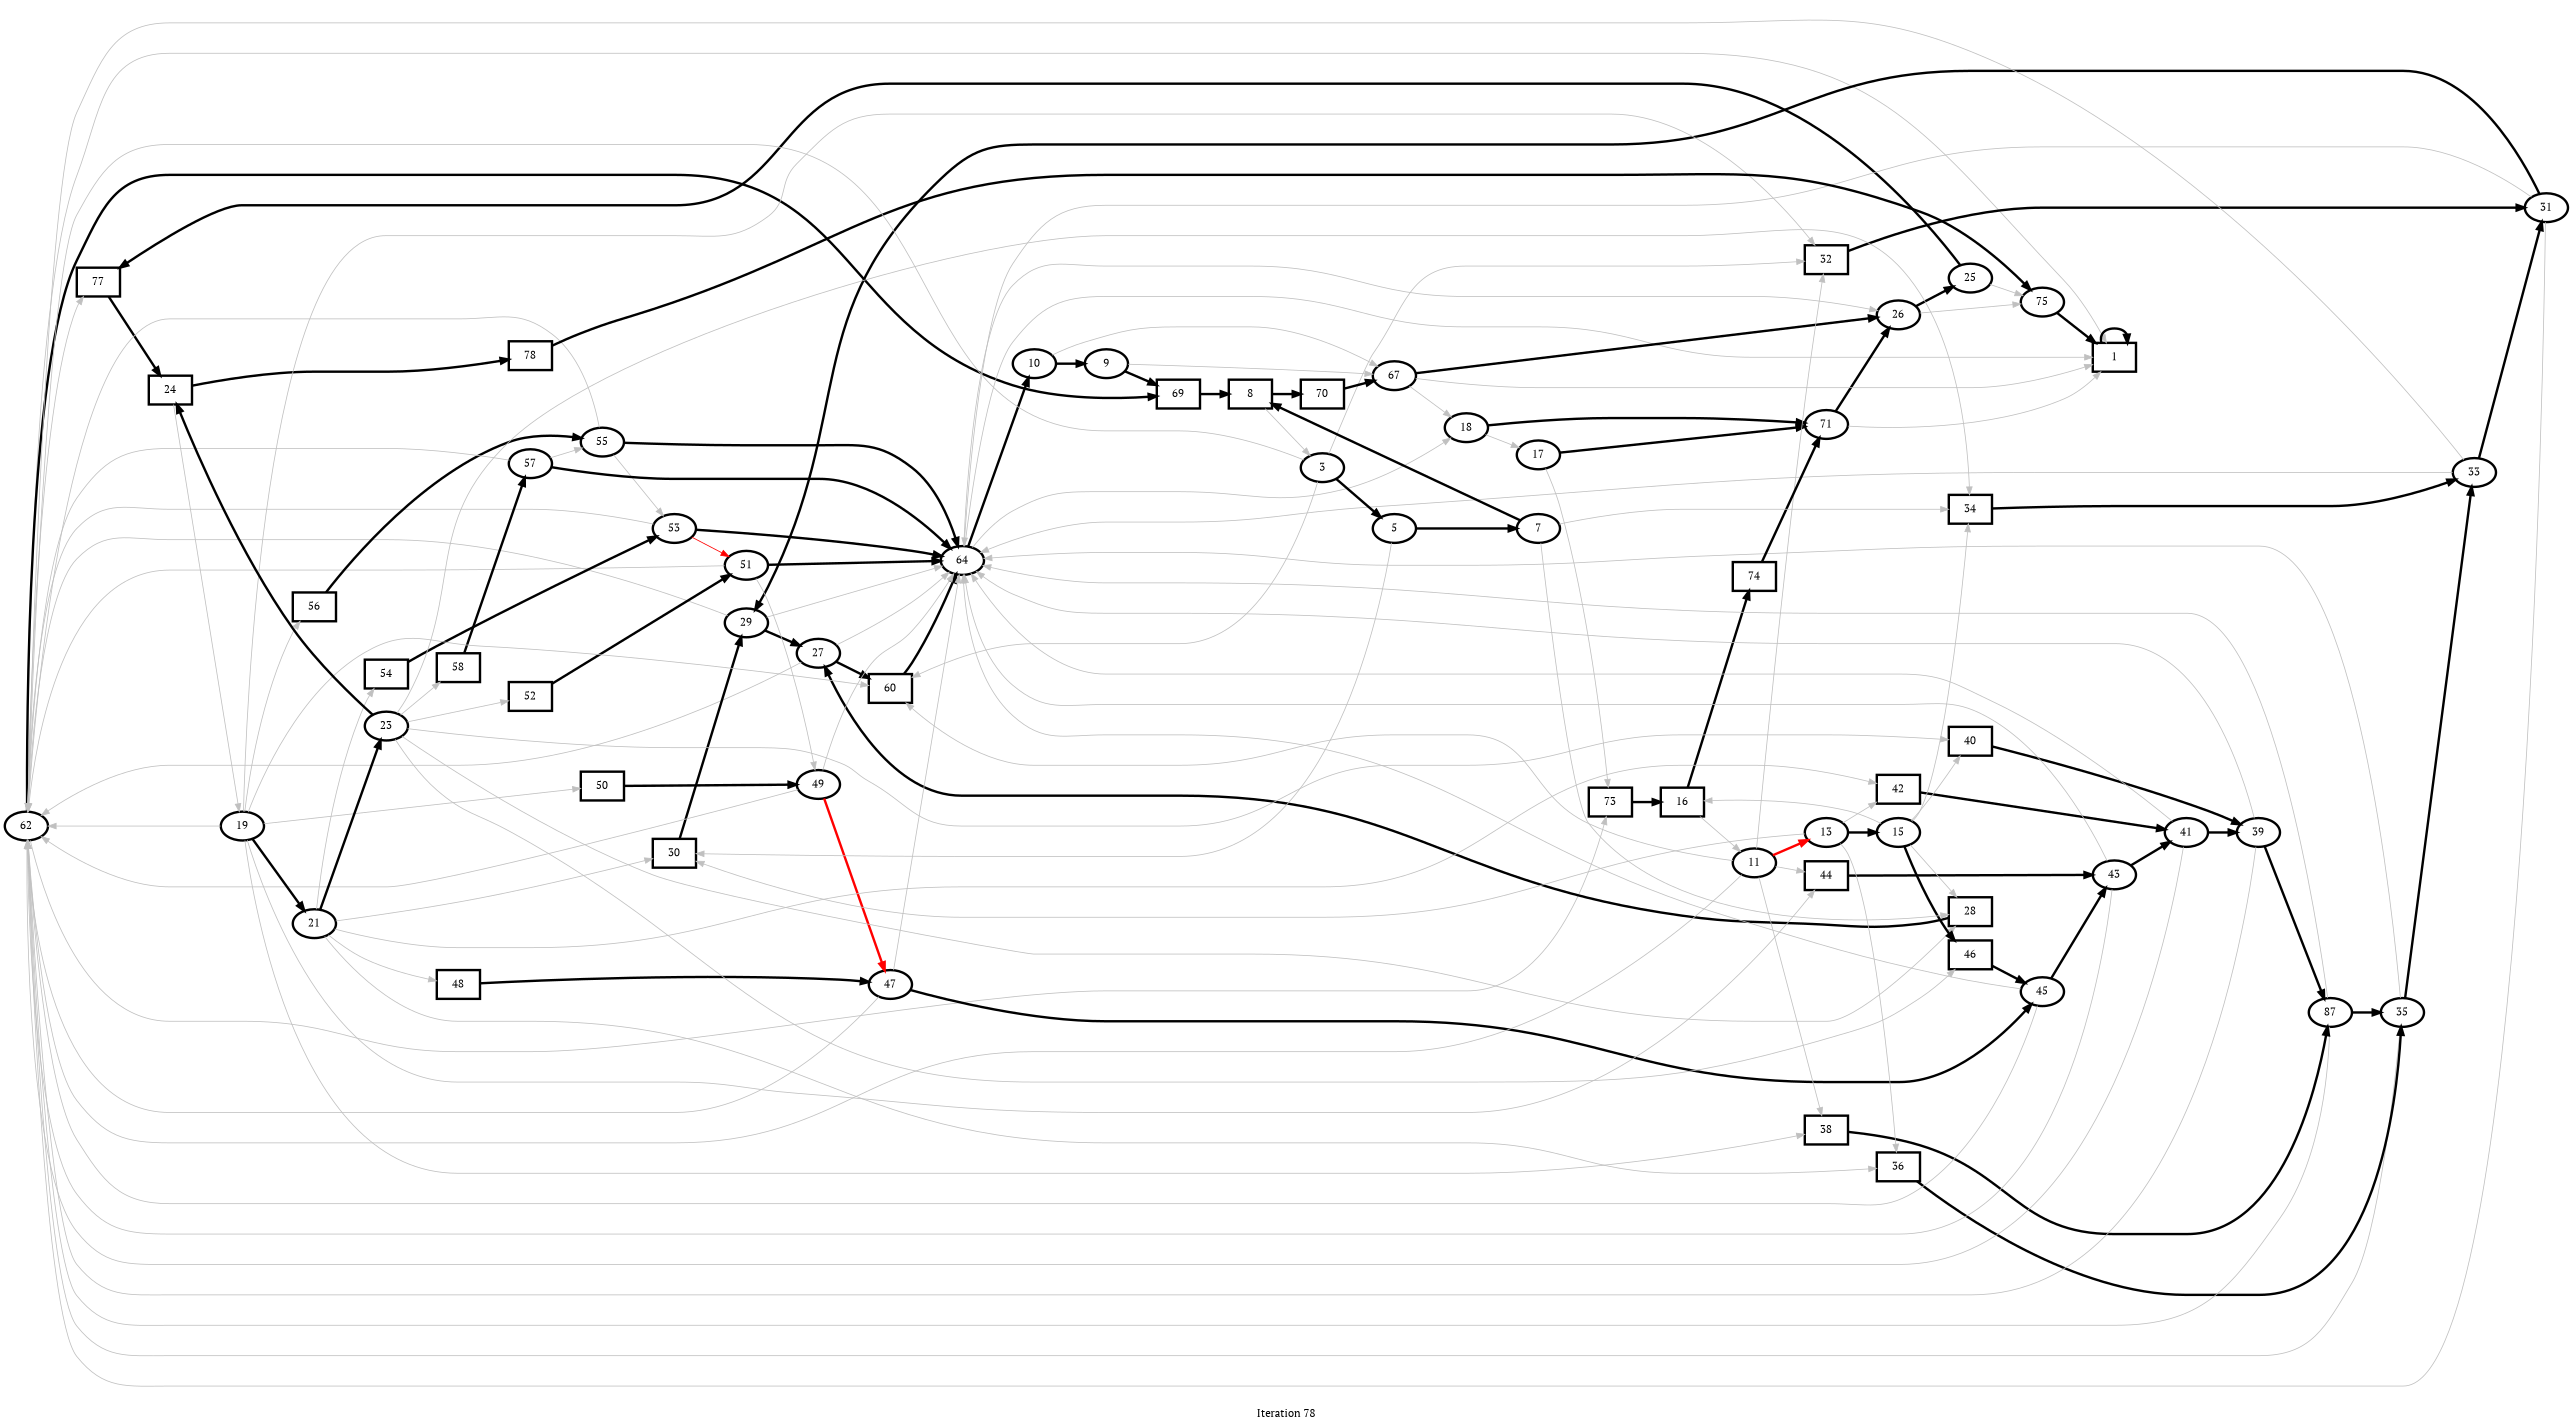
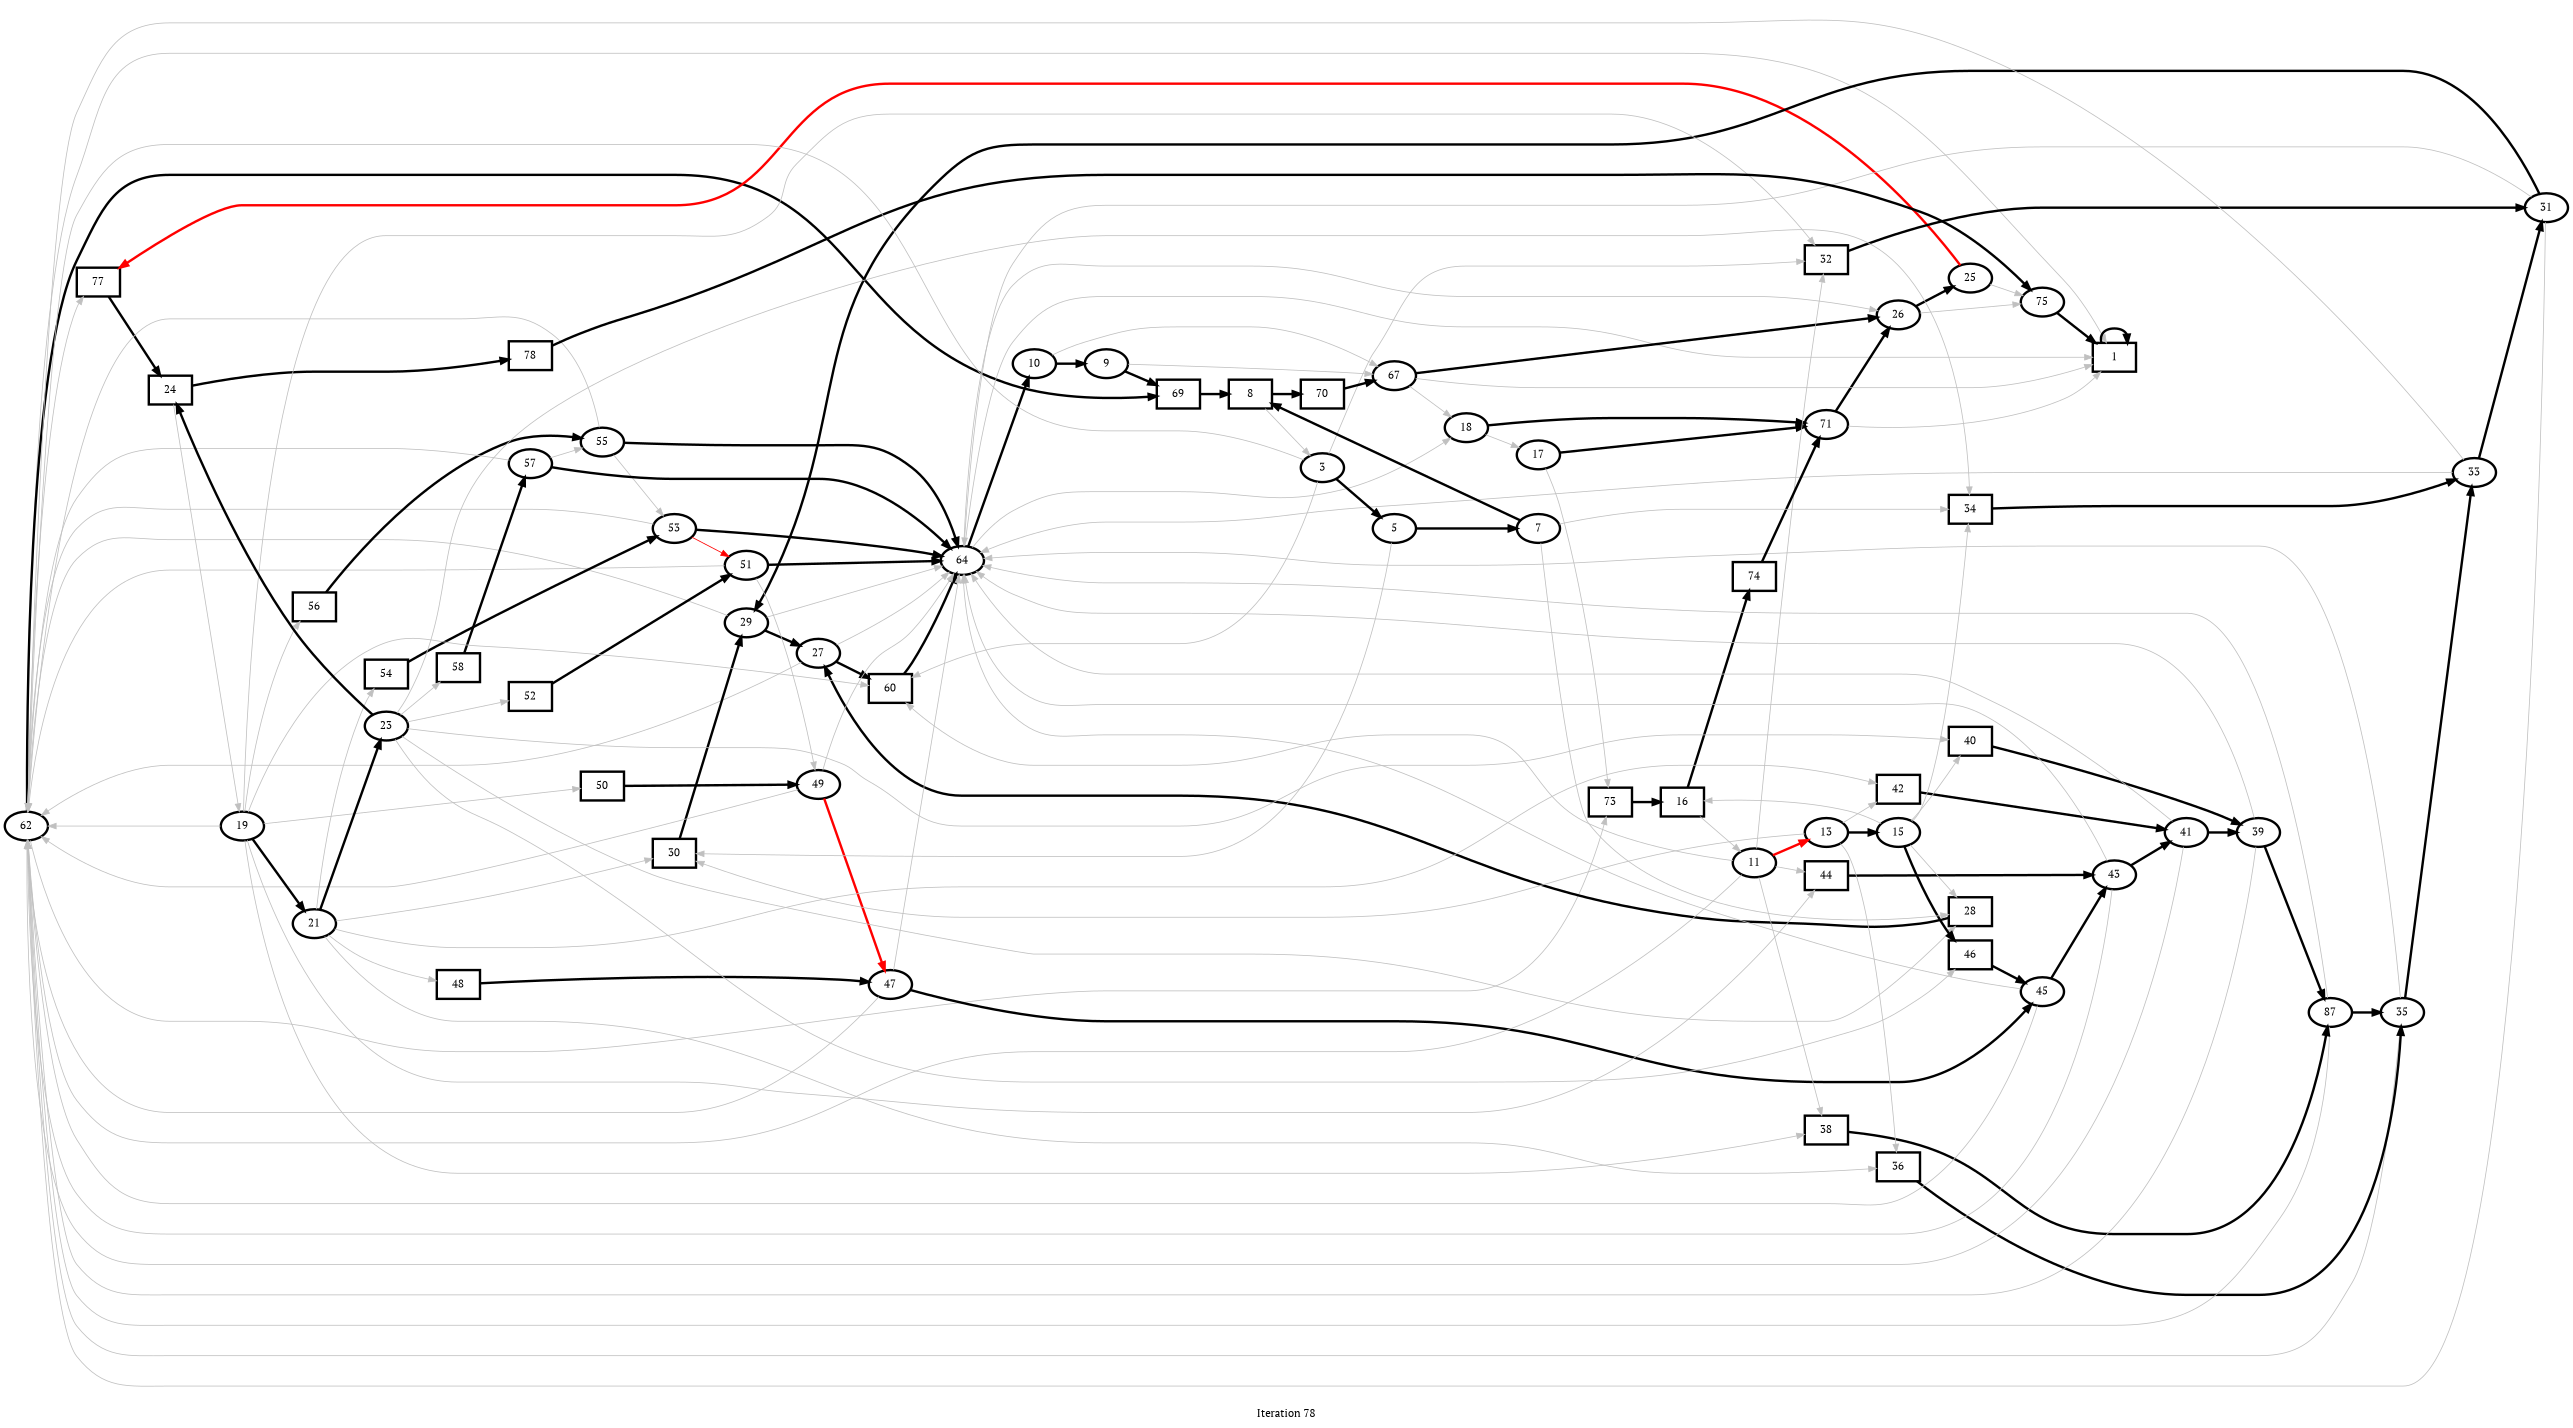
(1048, 84) -> (1048, 84)
